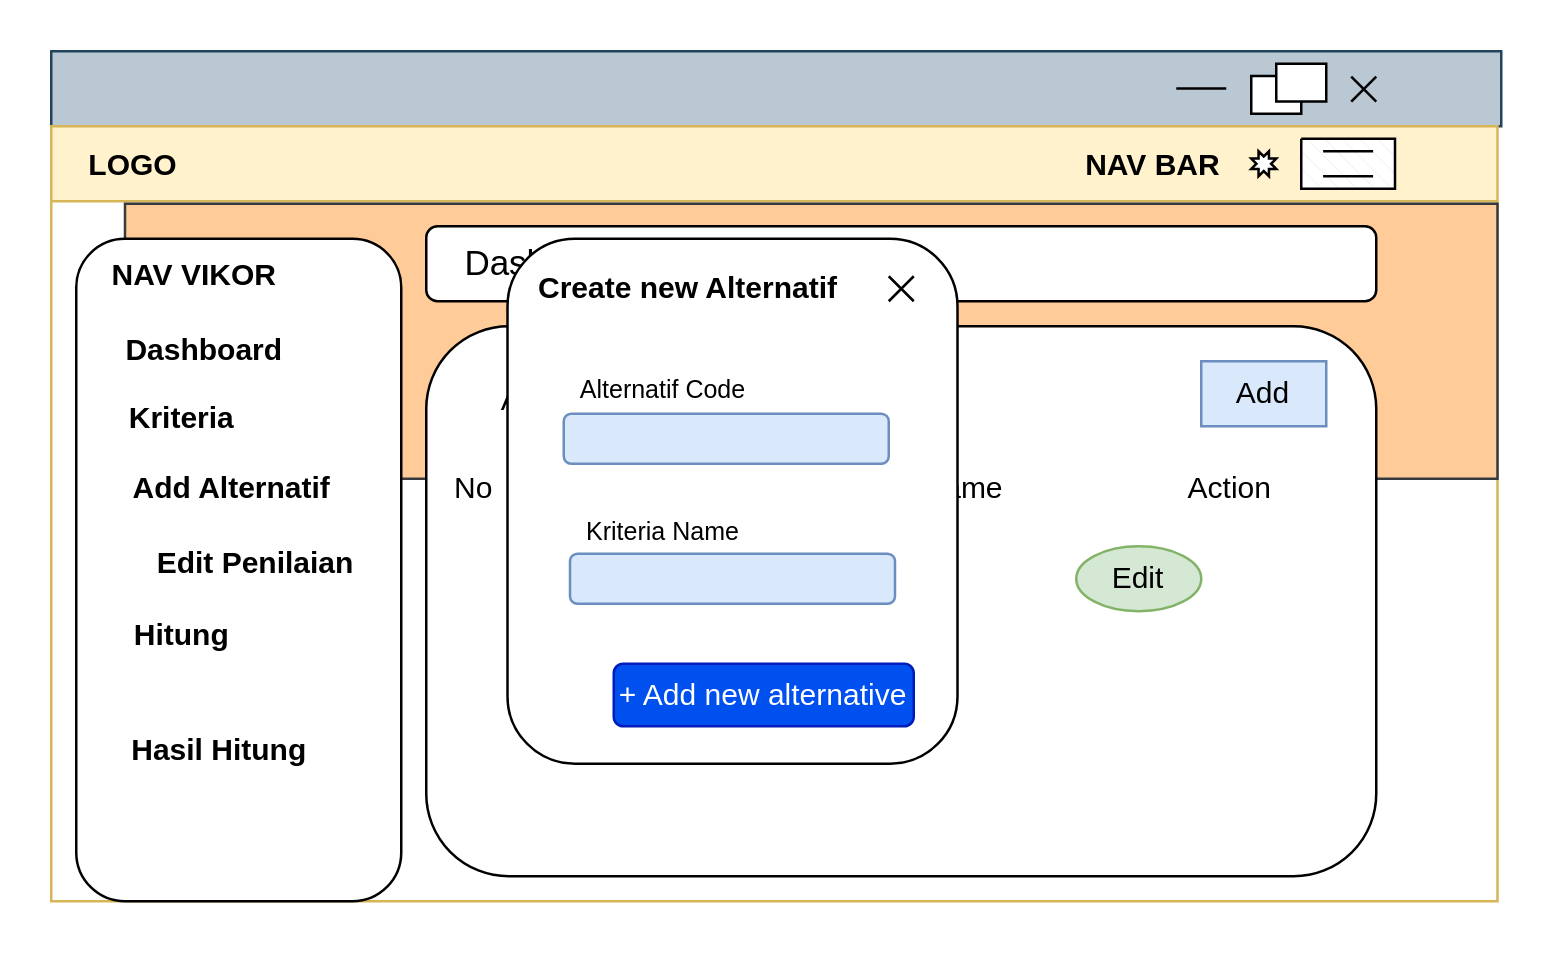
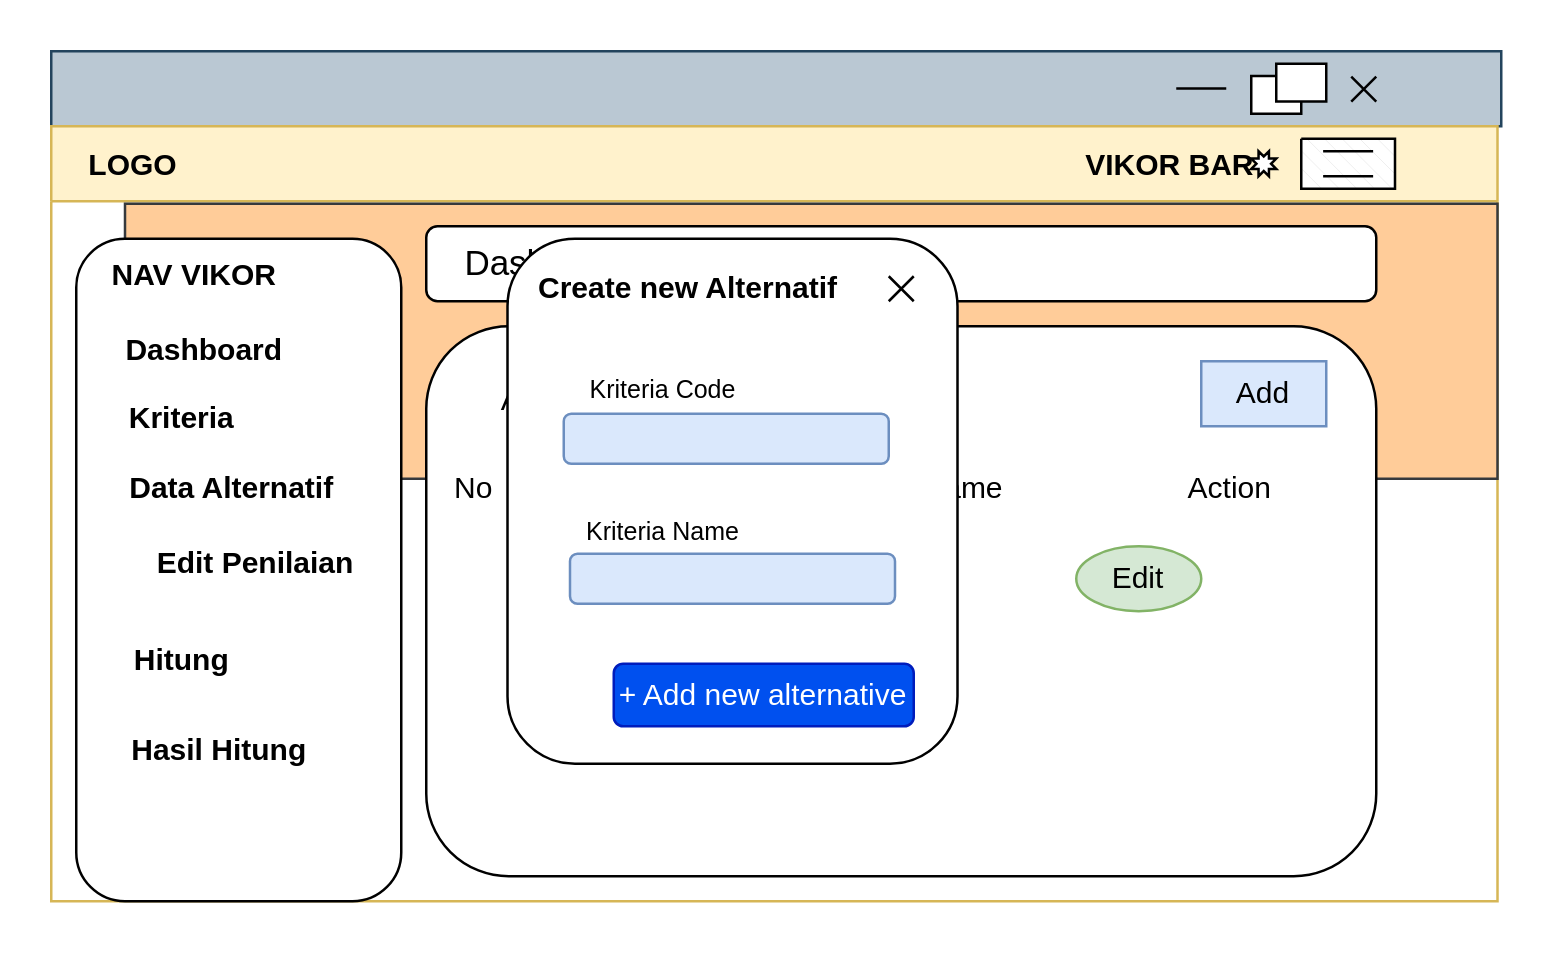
(1055, 165) -> (1072, 165)
(664, 389) -> (664, 389)
(233, 489) -> (233, 489)
(181, 636) -> (181, 661)
